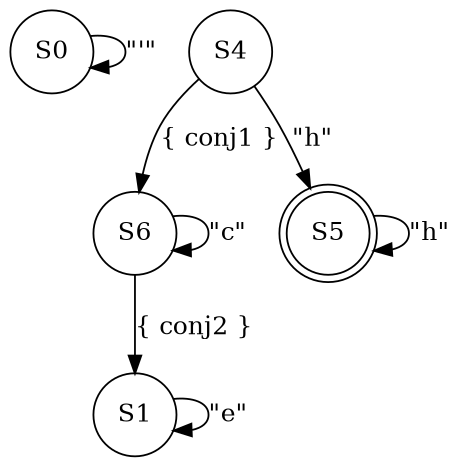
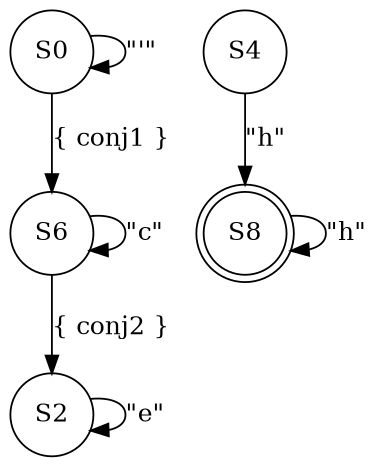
(163, 122) -> (52, 134)
(328, 233) -> (245, 233)
(135, 415) -> (52, 415)
